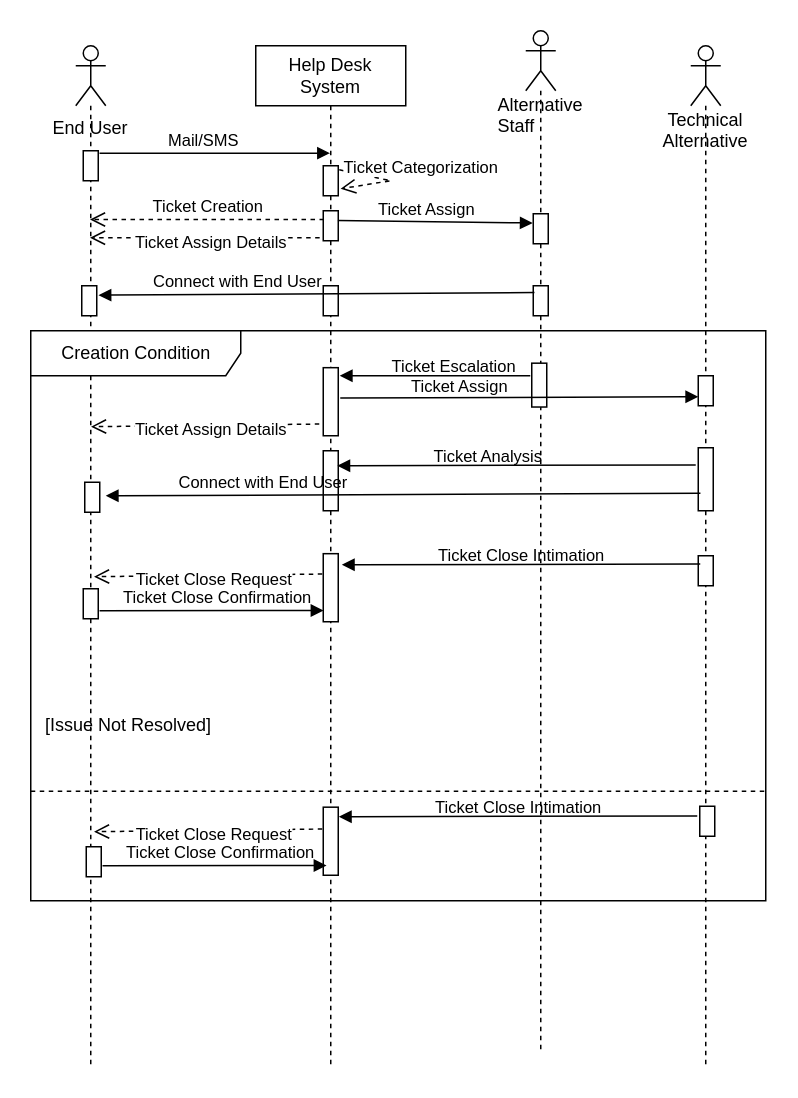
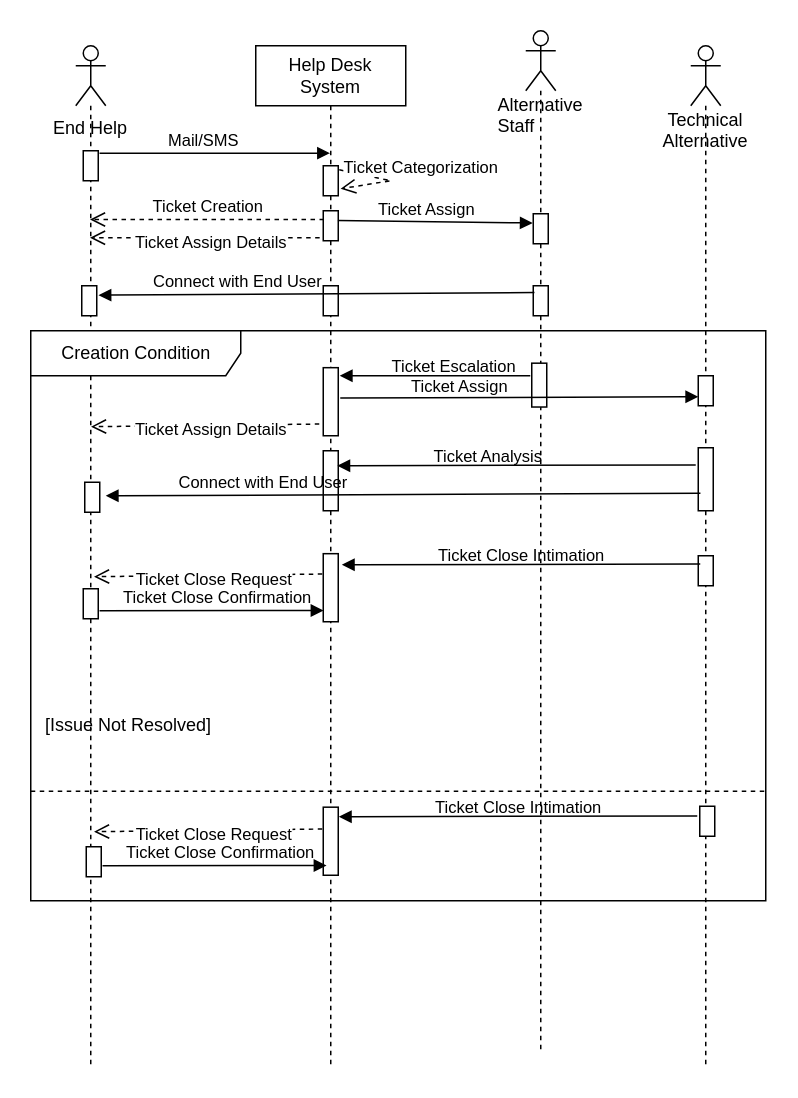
(91, 128) -> (91, 128)
